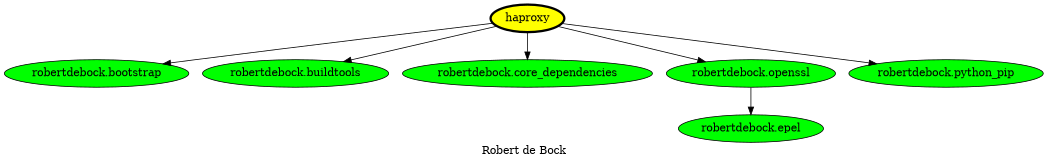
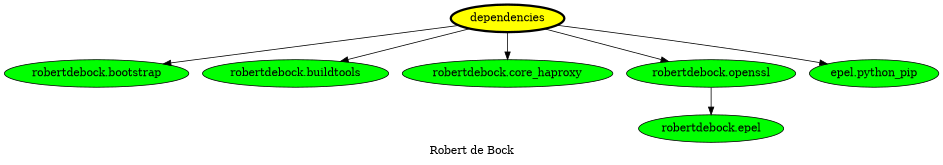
(527, 18) -> (508, 18)
(527, 73) -> (508, 73)
(946, 73) -> (874, 73)
